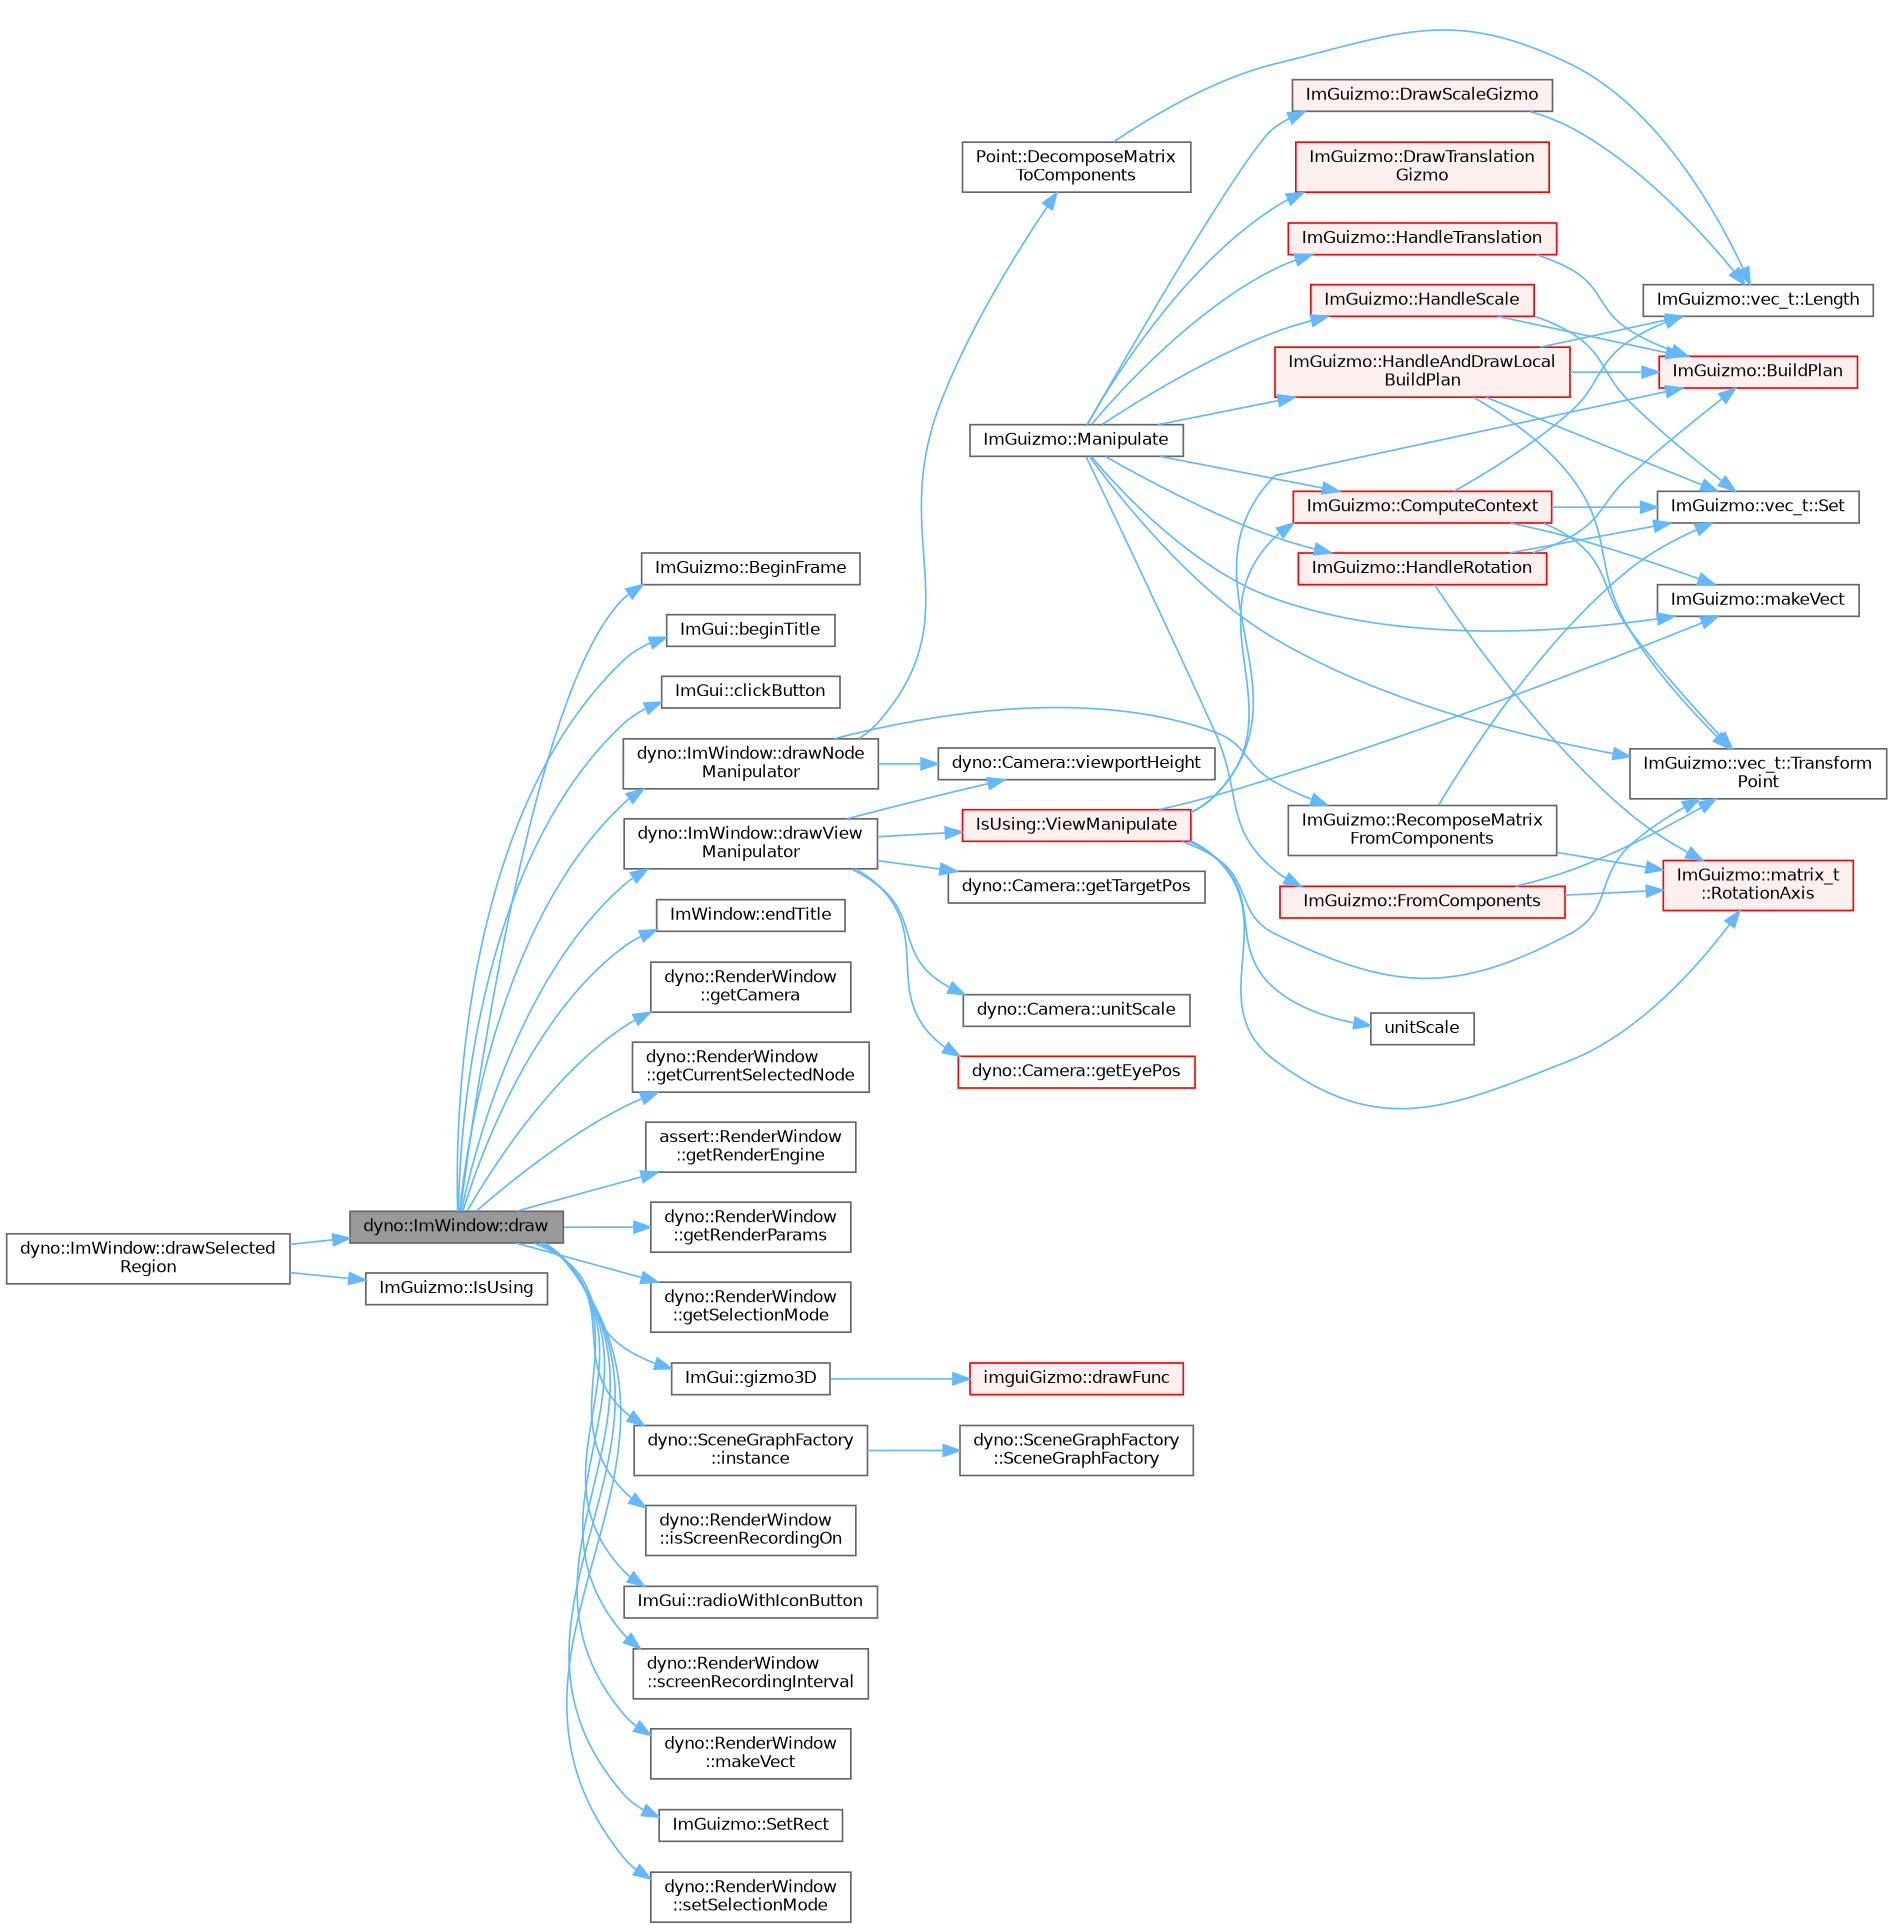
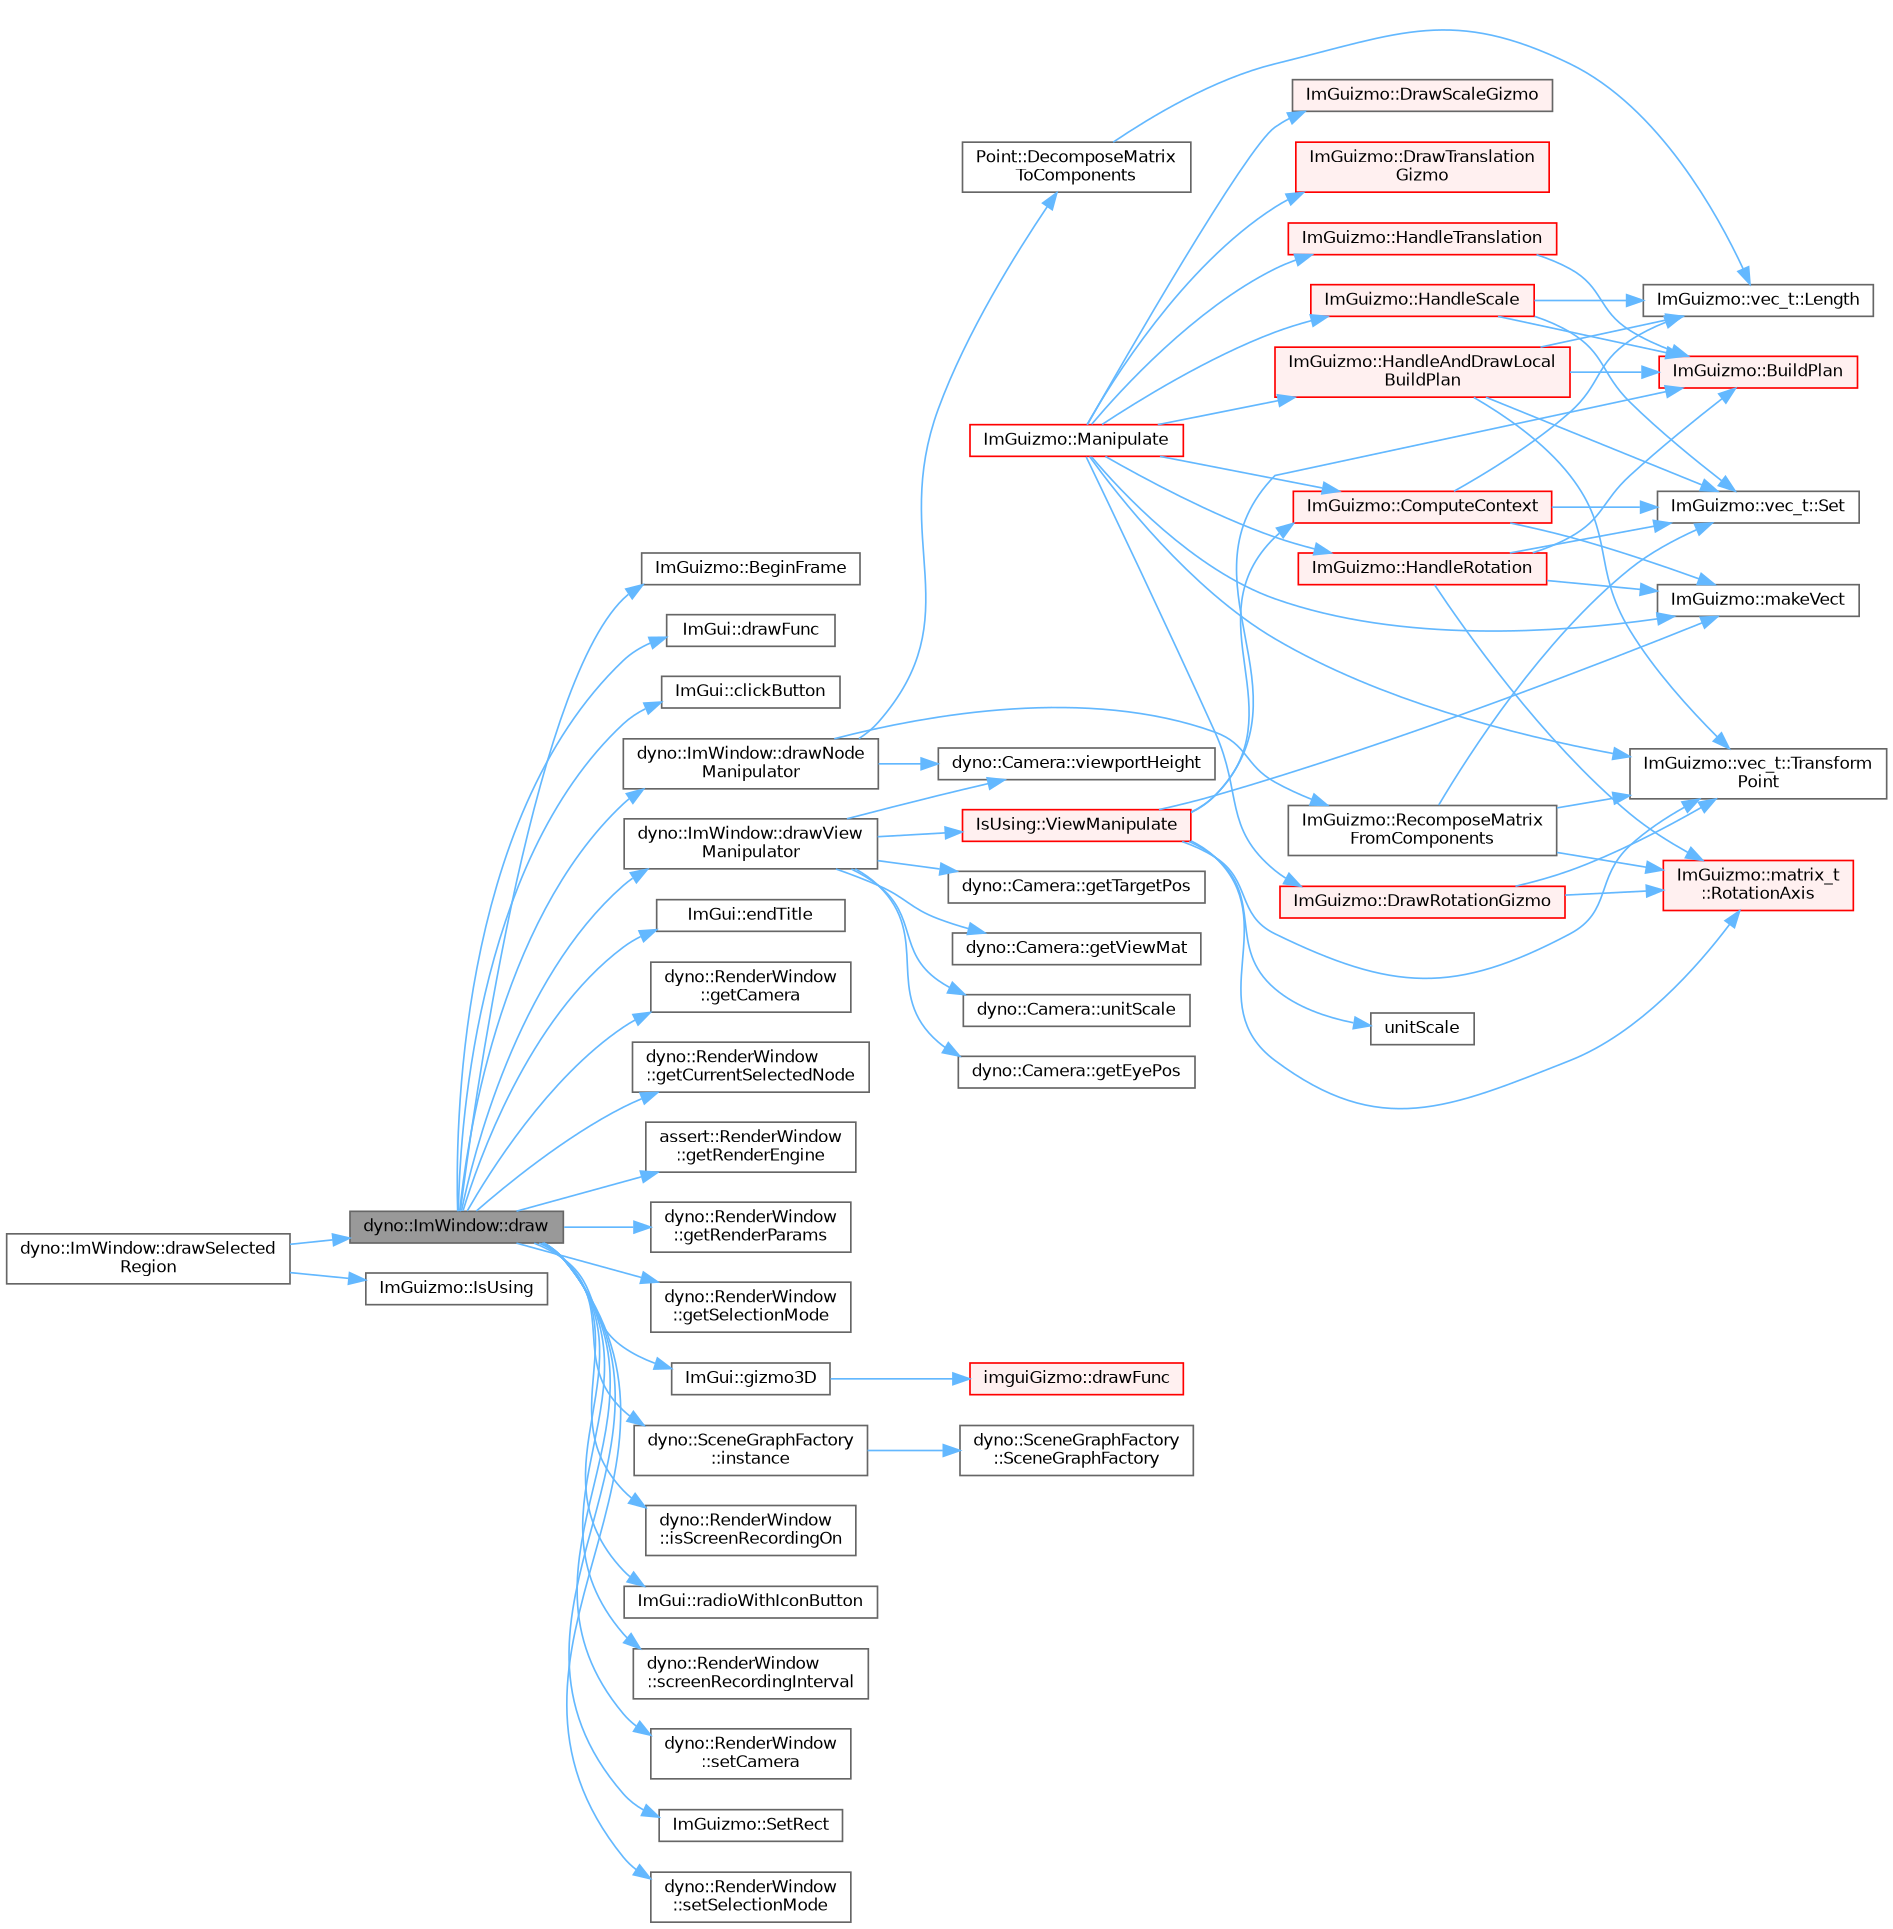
(1642, 177) -> (1580, 300)
(1077, 440) -> (1077, 440)
none -> (1594, 585)
(1629, 629) -> (1585, 803)
(751, 630) -> (751, 630)
(1422, 902) -> (1422, 902)
(751, 916) -> (751, 916)
none -> (1077, 949)
(1077, 1072) -> (1077, 1072)
(751, 1754) -> (751, 1754)
